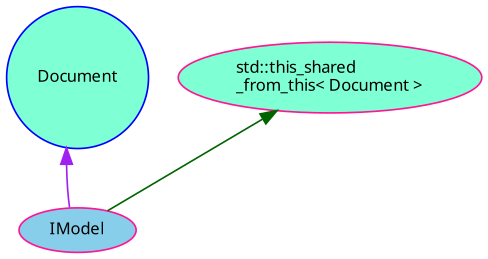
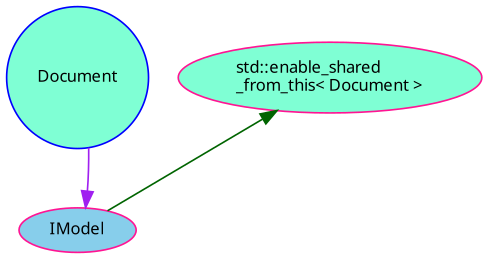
(330, 78) -> (330, 78)
(67, 186) -> (88, 169)
